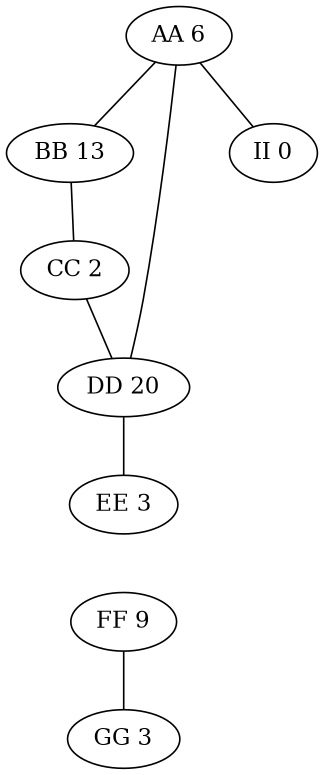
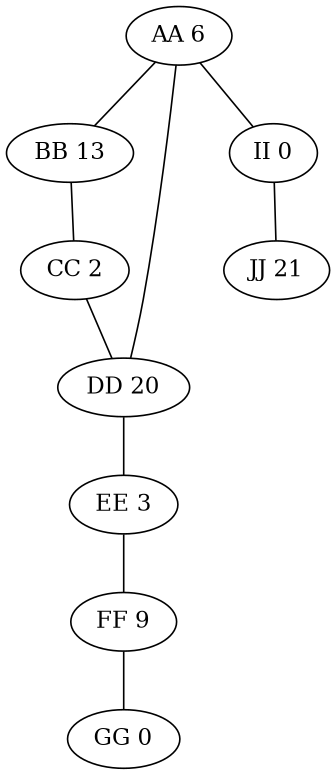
none -> (277, 270)
none -> (124, 563)
(124, 739) -> (124, 739)
